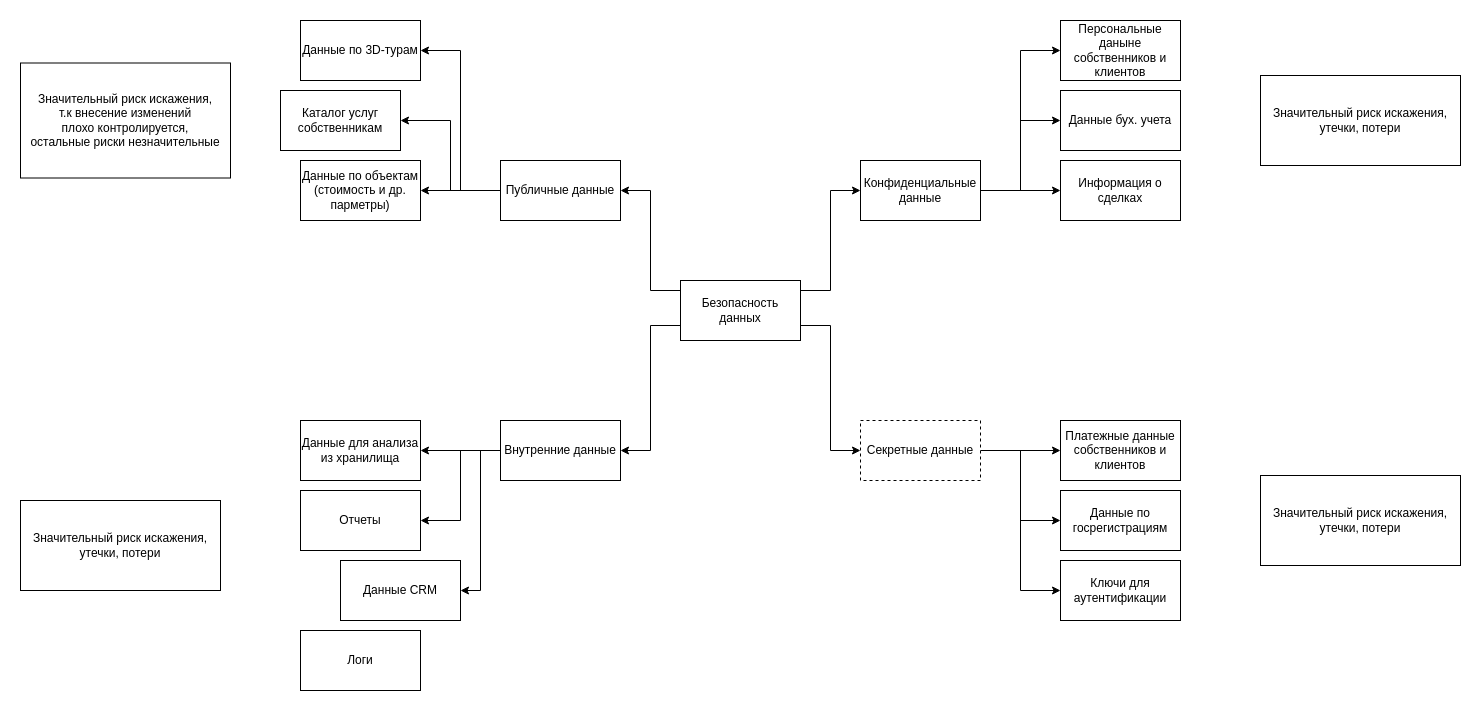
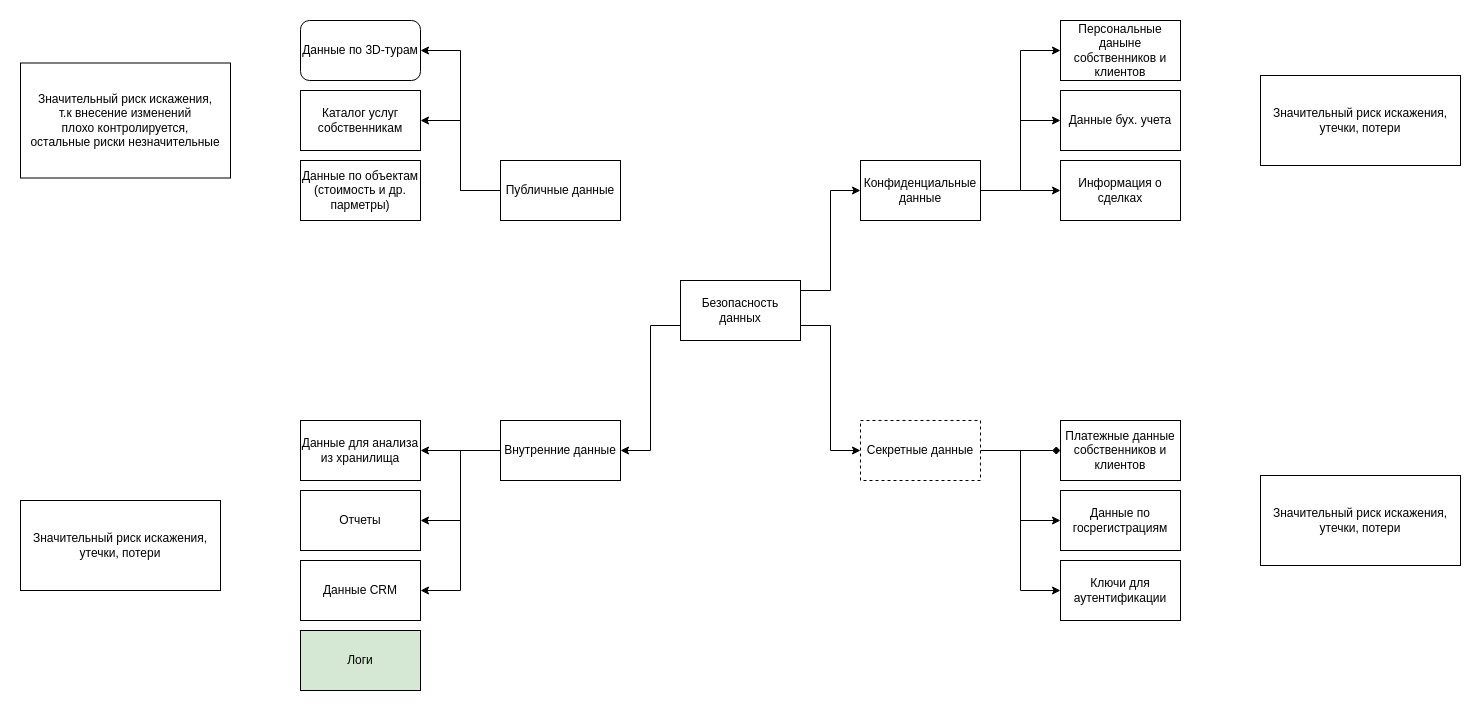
(361, 51) -> (361, 51)
(341, 121) -> (361, 121)
(438, 191) -> none
(651, 245) -> none
(1052, 451) -> (1052, 451)
(401, 591) -> (361, 591)
(361, 661) -> (361, 661)
